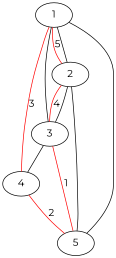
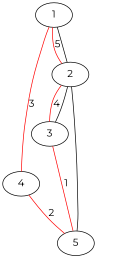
(45, 74) -> none
(113, 122) -> none
(36, 159) -> none
